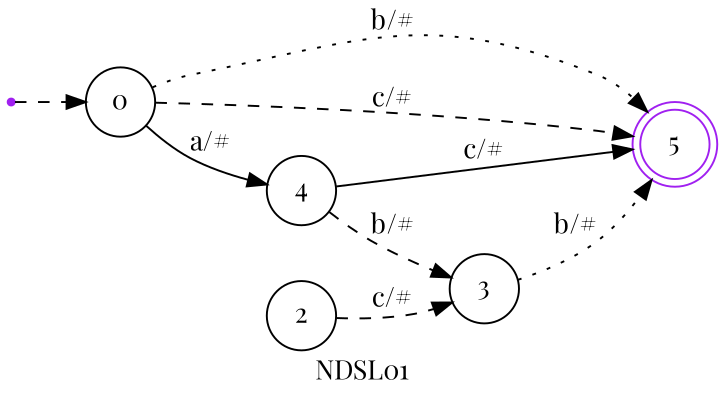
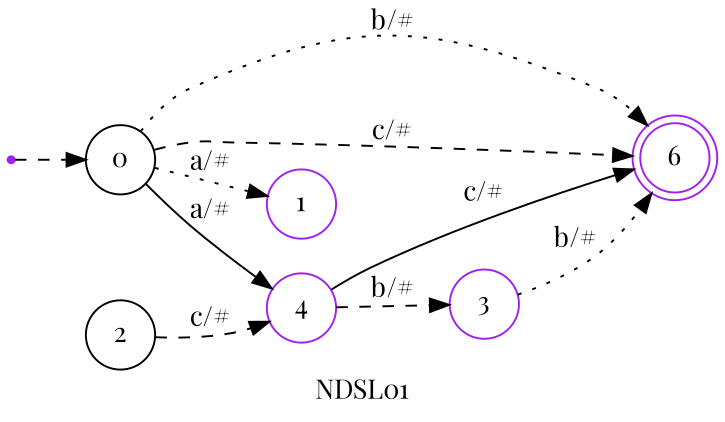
(675, 144) -> (675, 158)
(301, 191) -> (301, 308)
none -> (301, 204)
(484, 289) -> (484, 304)
(386, 317) -> (204, 337)
